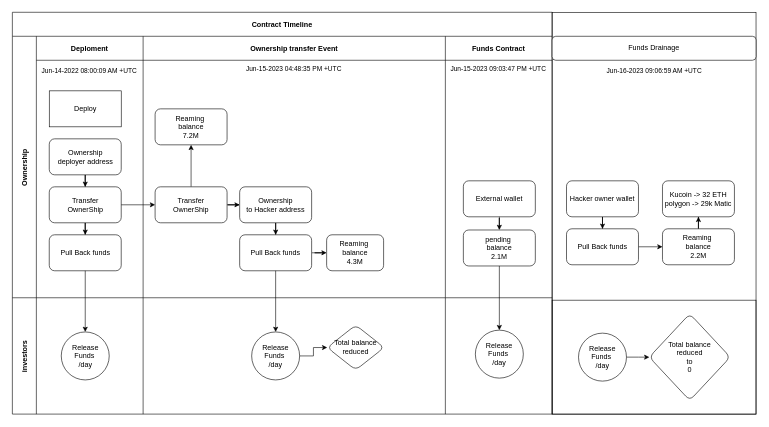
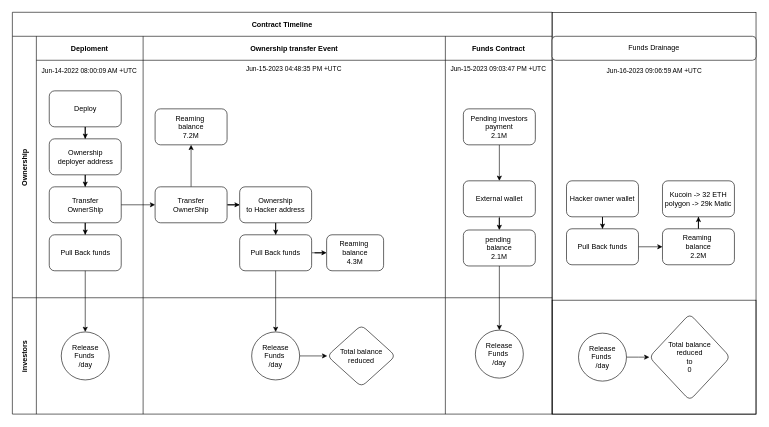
(85, 109) -> (85, 109)
none -> (500, 127)
none -> (85, 135)
none -> (500, 161)
(356, 348) -> (362, 356)
